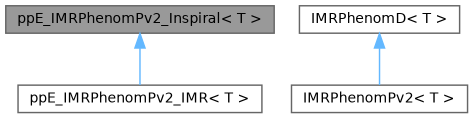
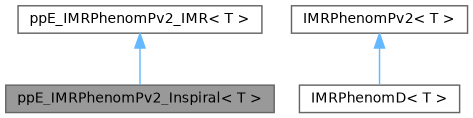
(140, 67) -> (140, 67)
(380, 67) -> (380, 67)
